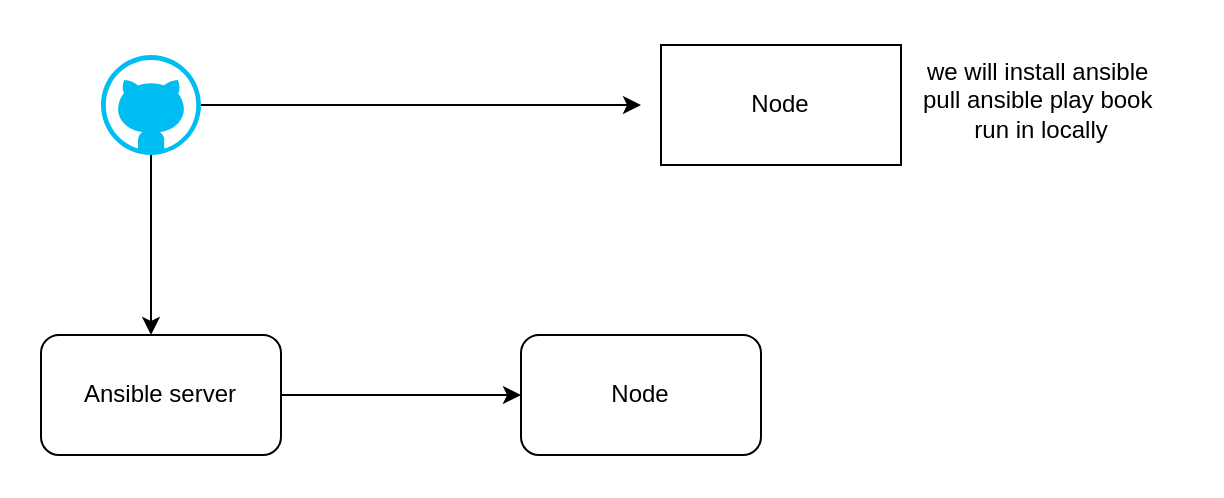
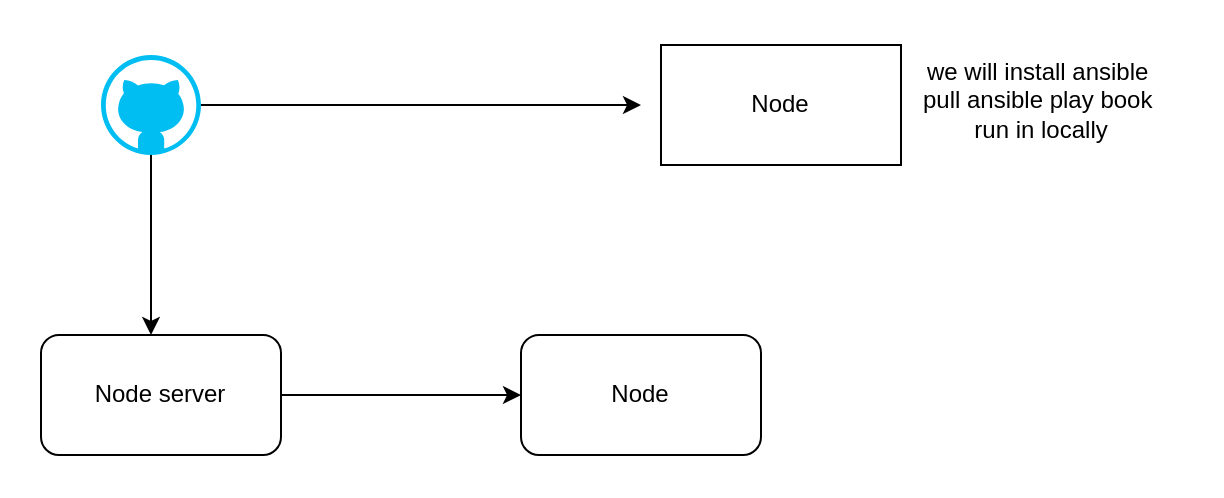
(161, 395) -> (161, 395)
